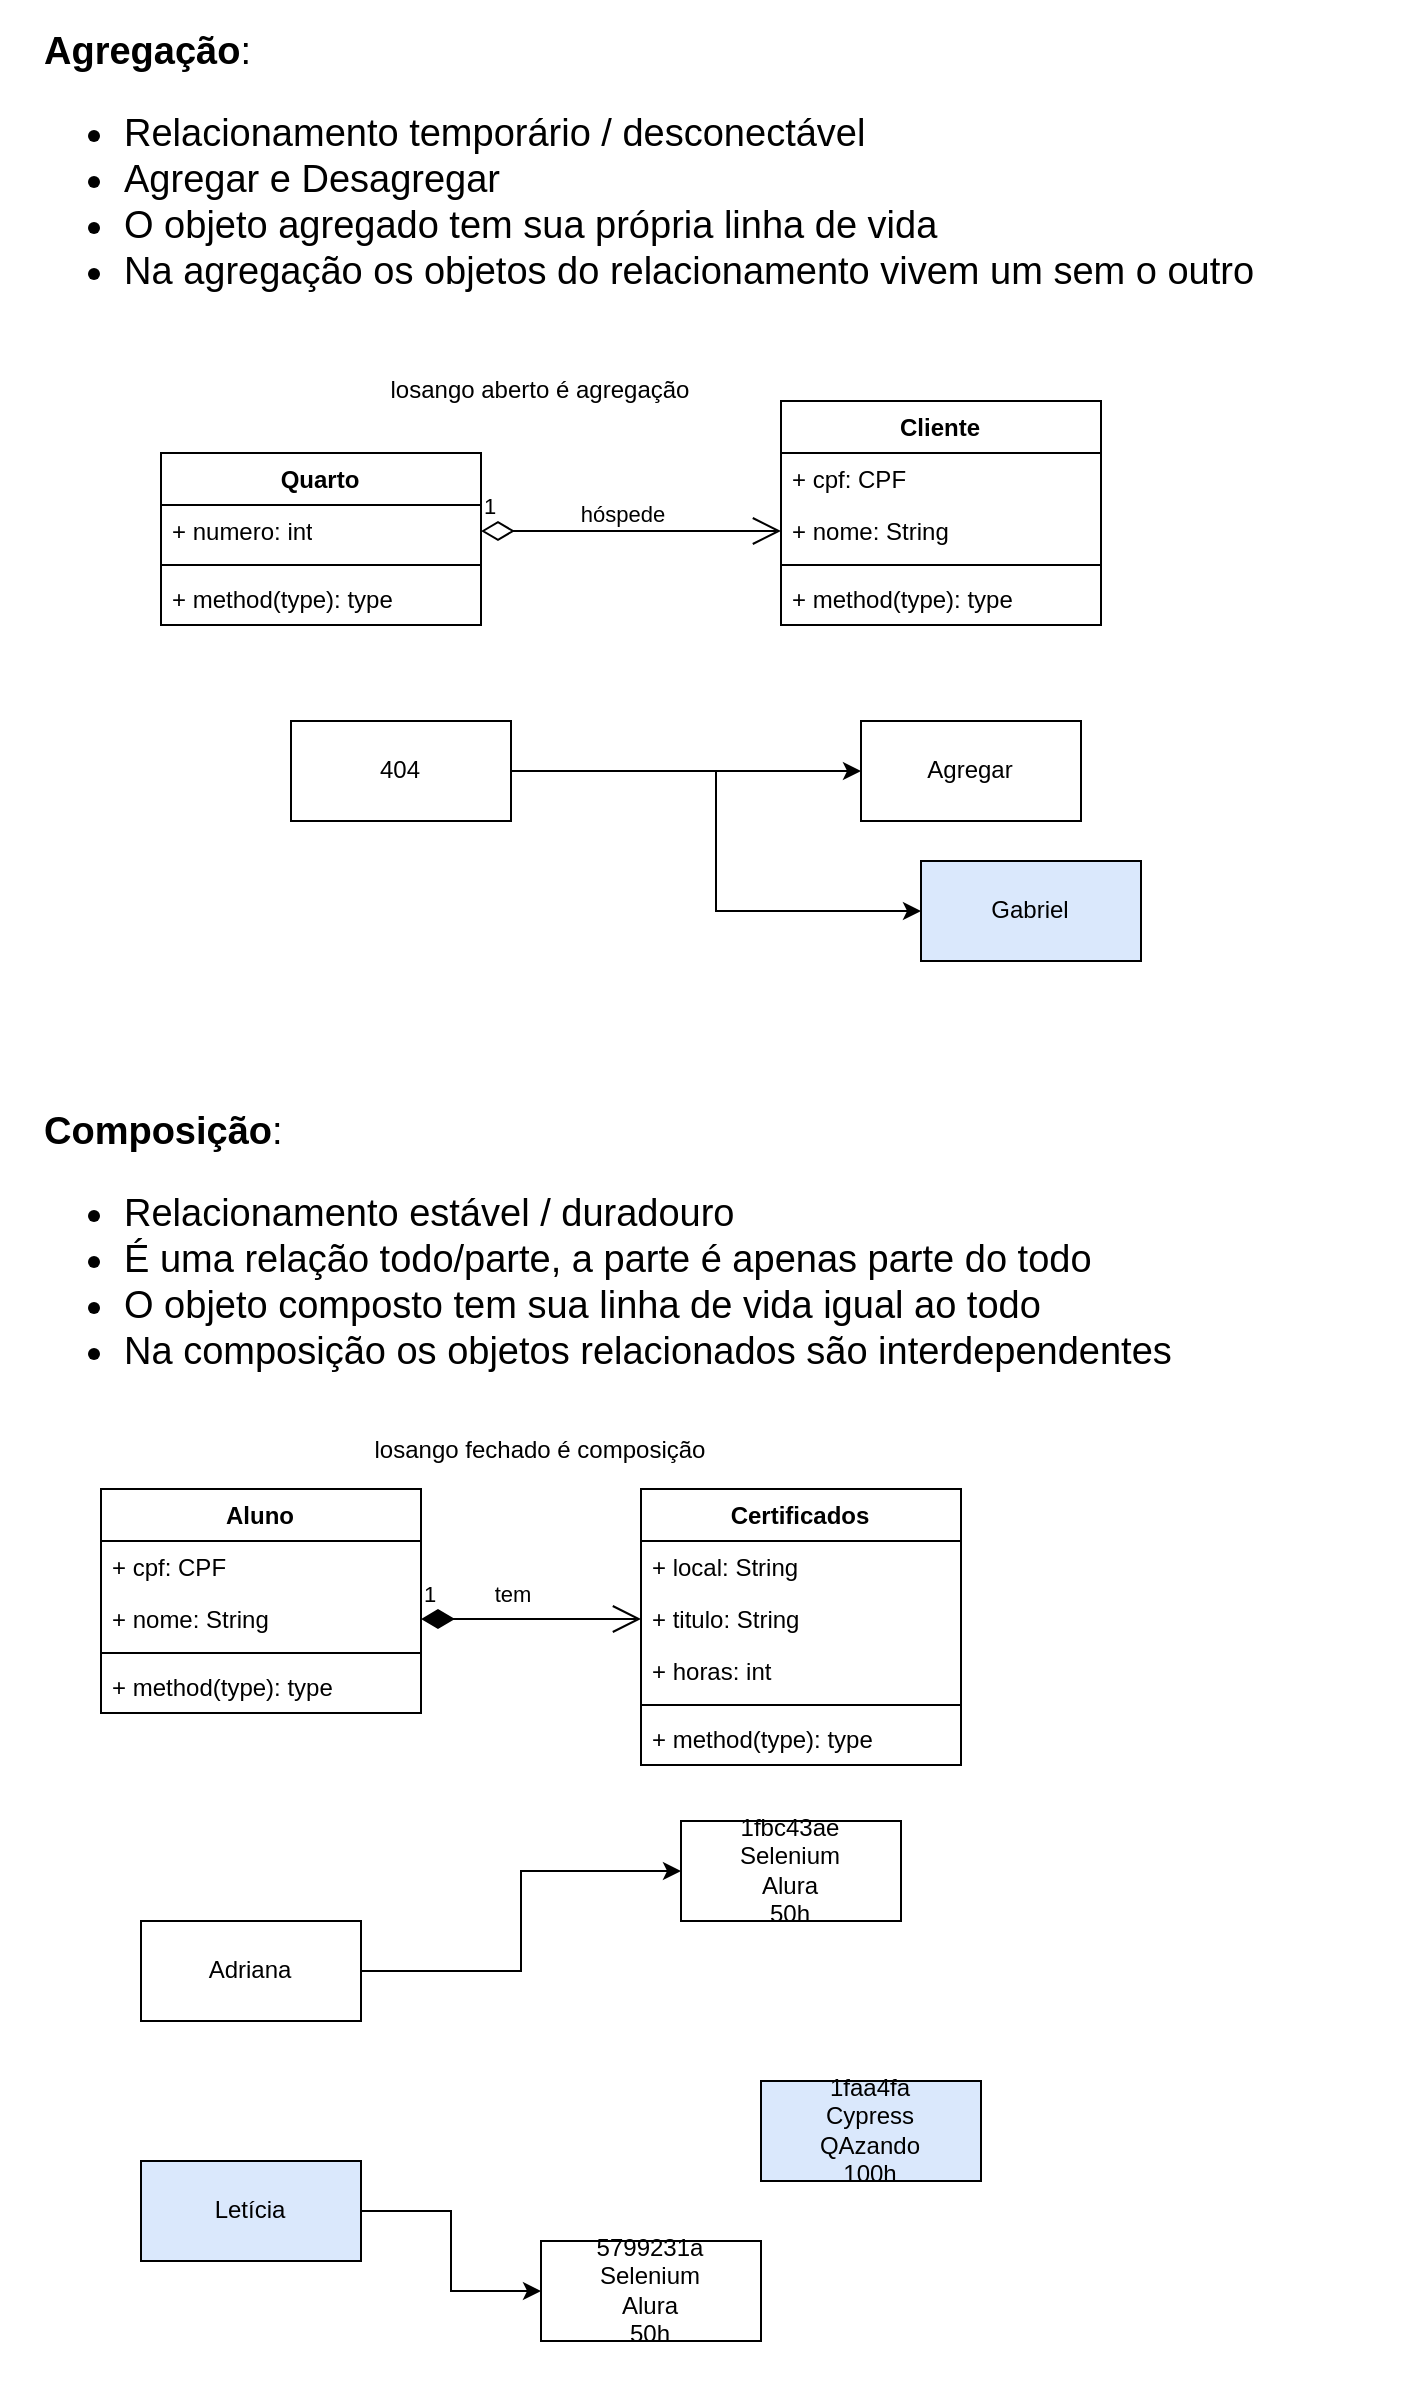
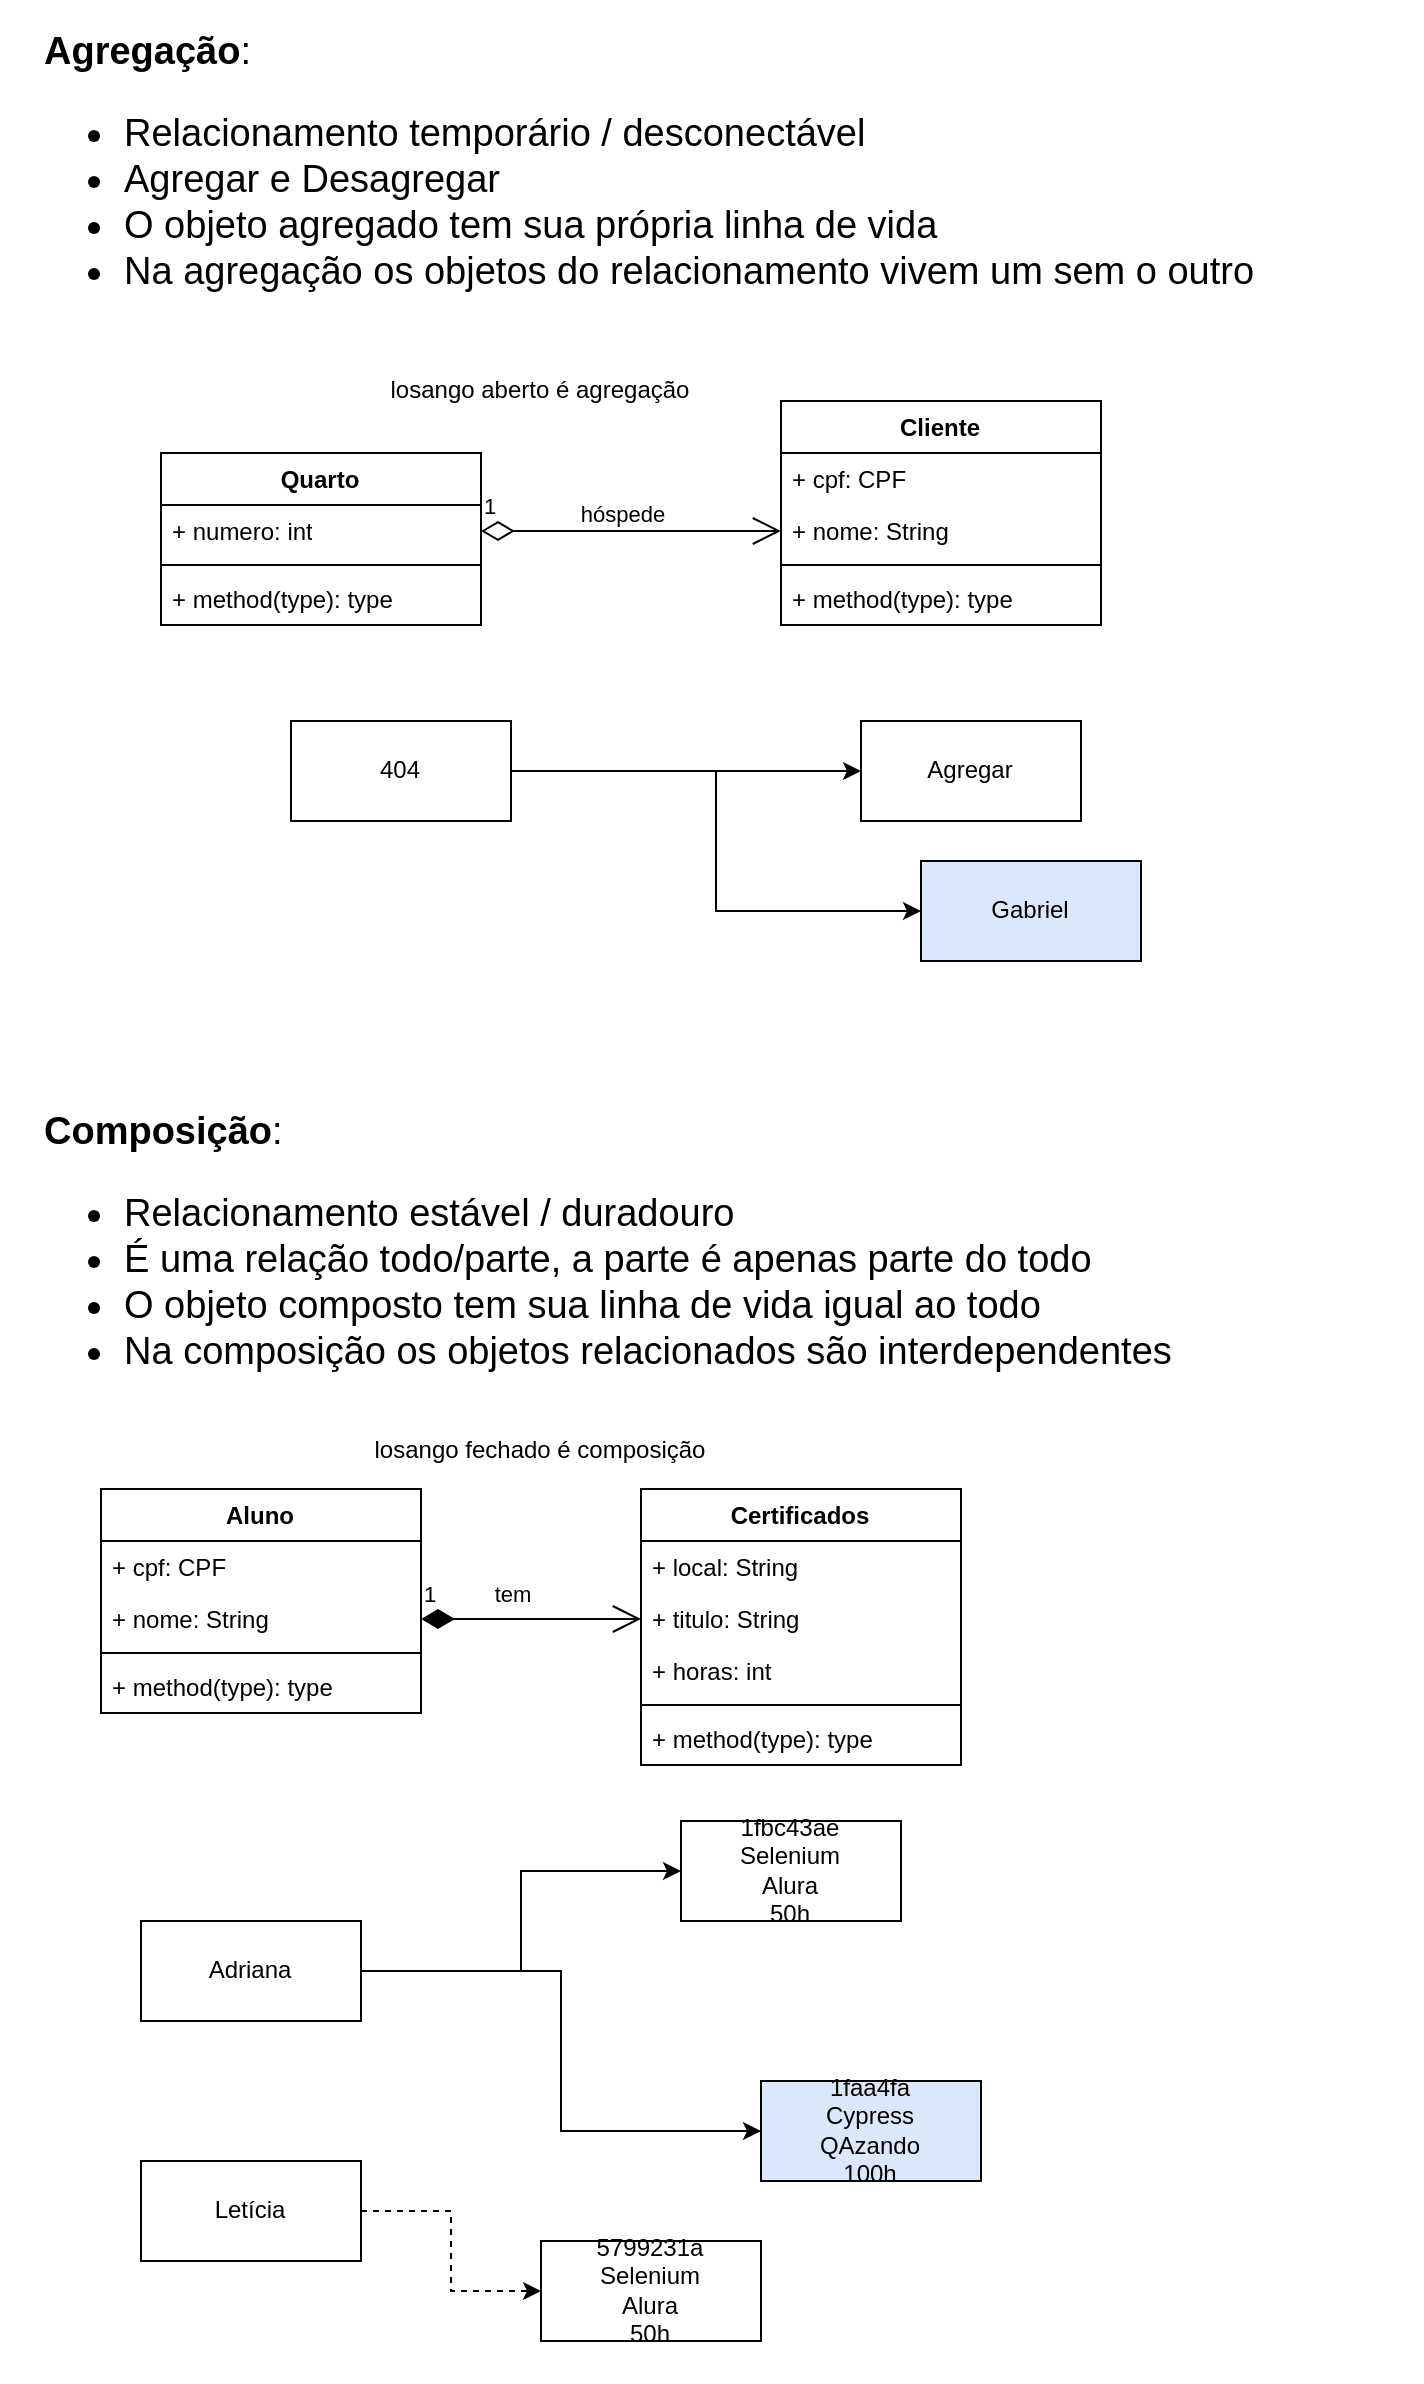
none -> (561, 2126)
(251, 2211) -> (251, 2211)
(451, 2242) -> (451, 2242)
